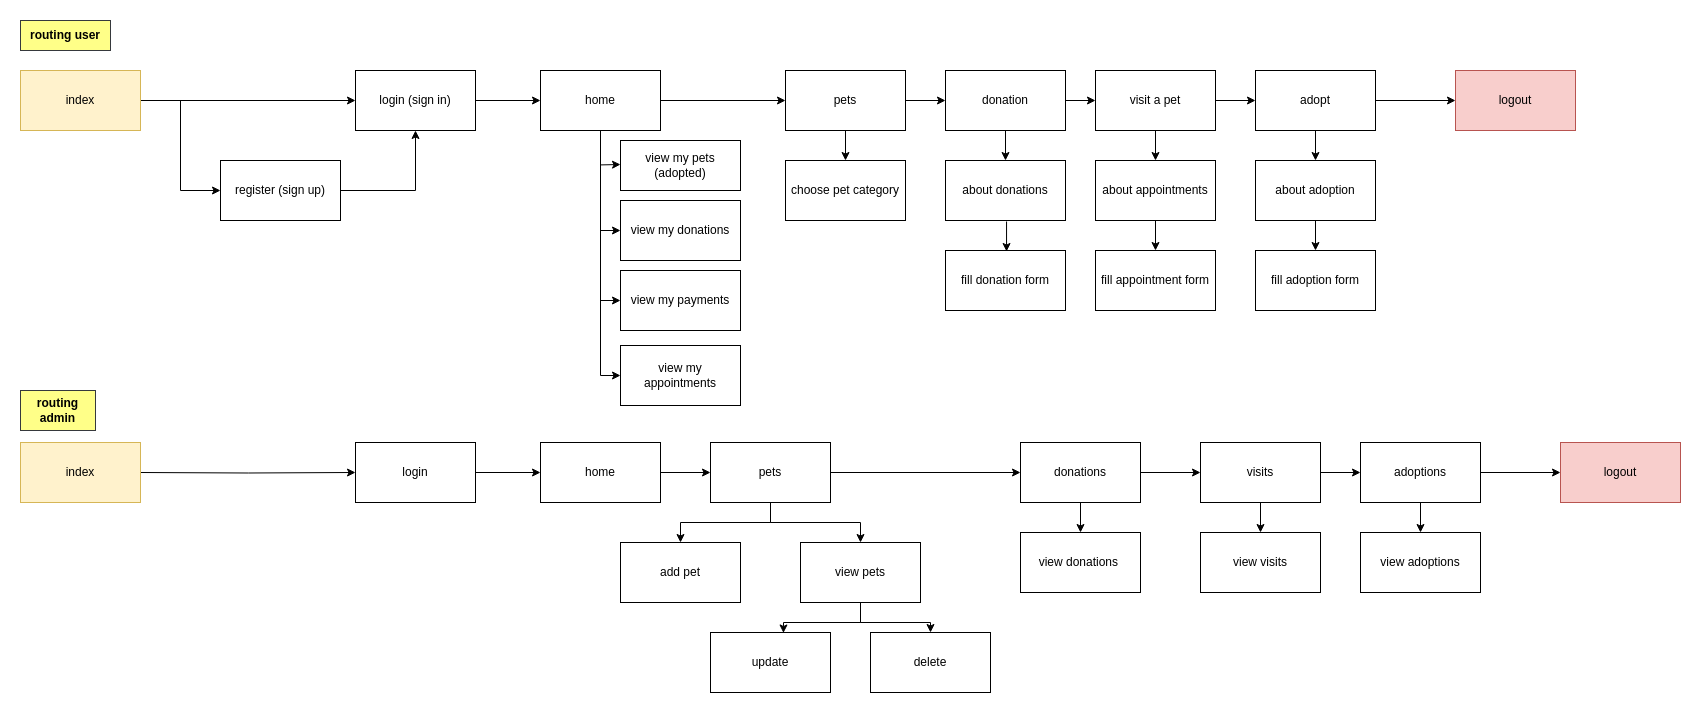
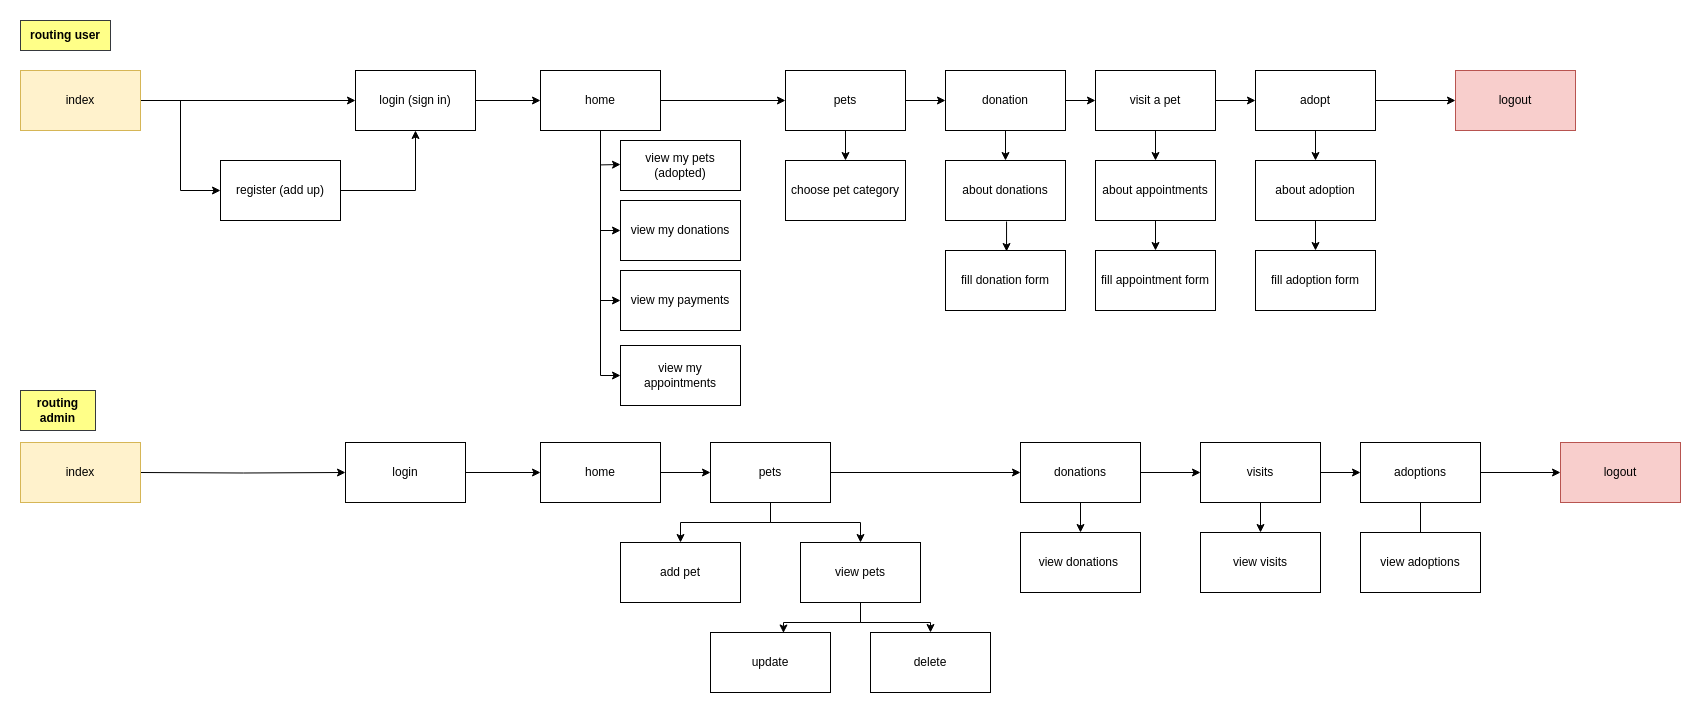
(281, 191) -> (281, 191)
(416, 473) -> (406, 473)
(1421, 524) -> (1421, 527)
